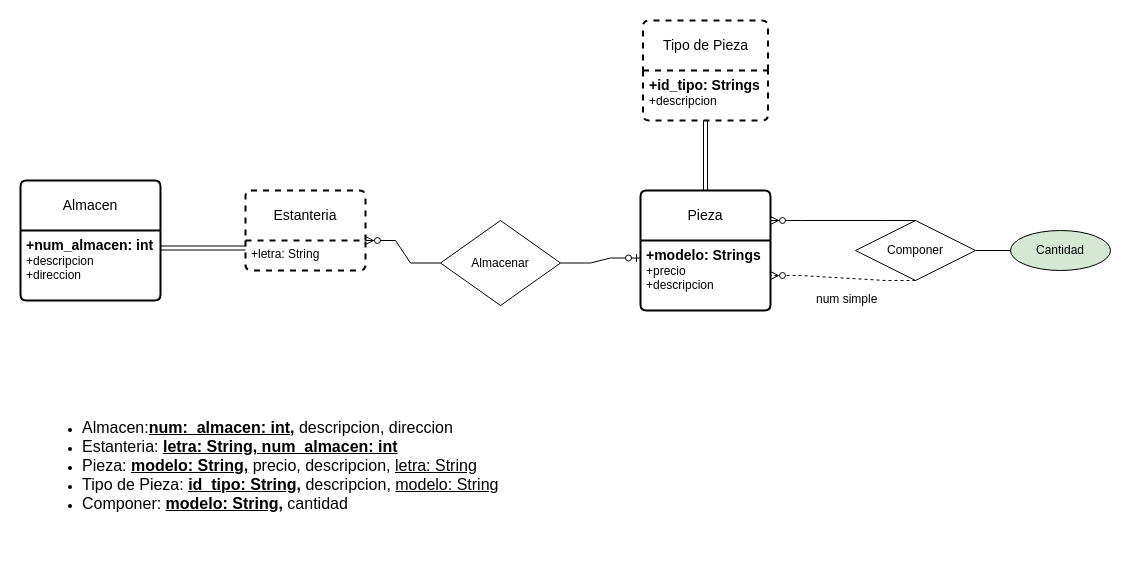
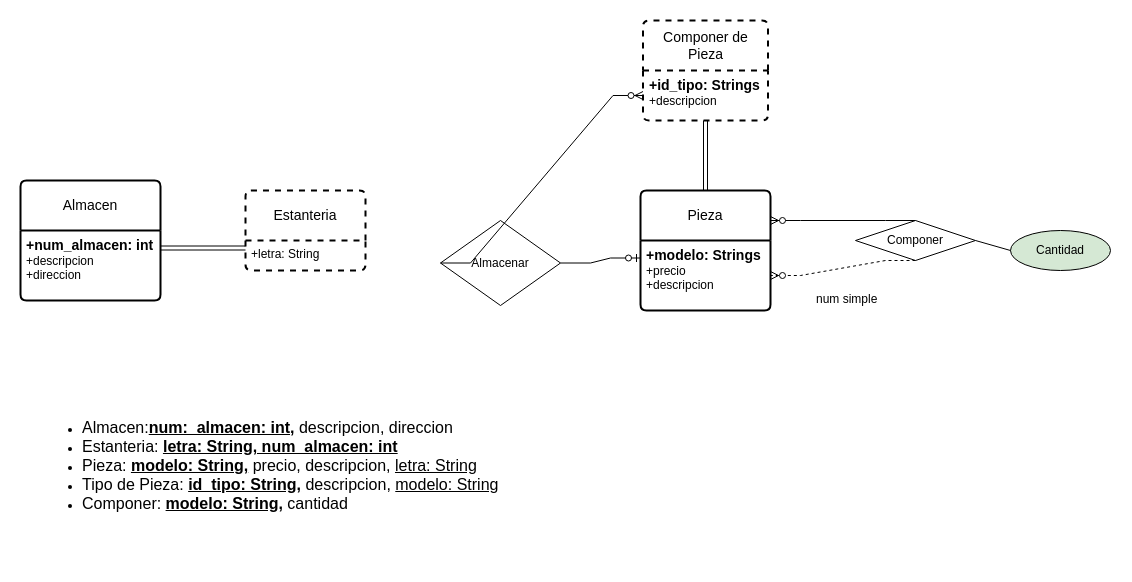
(706, 46) -> (706, 46)
(916, 251) -> (916, 241)
(404, 253) -> (541, 180)
